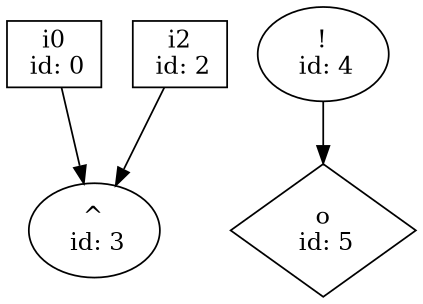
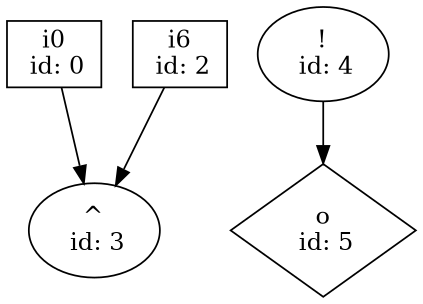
(180, 54) -> (180, 54)
